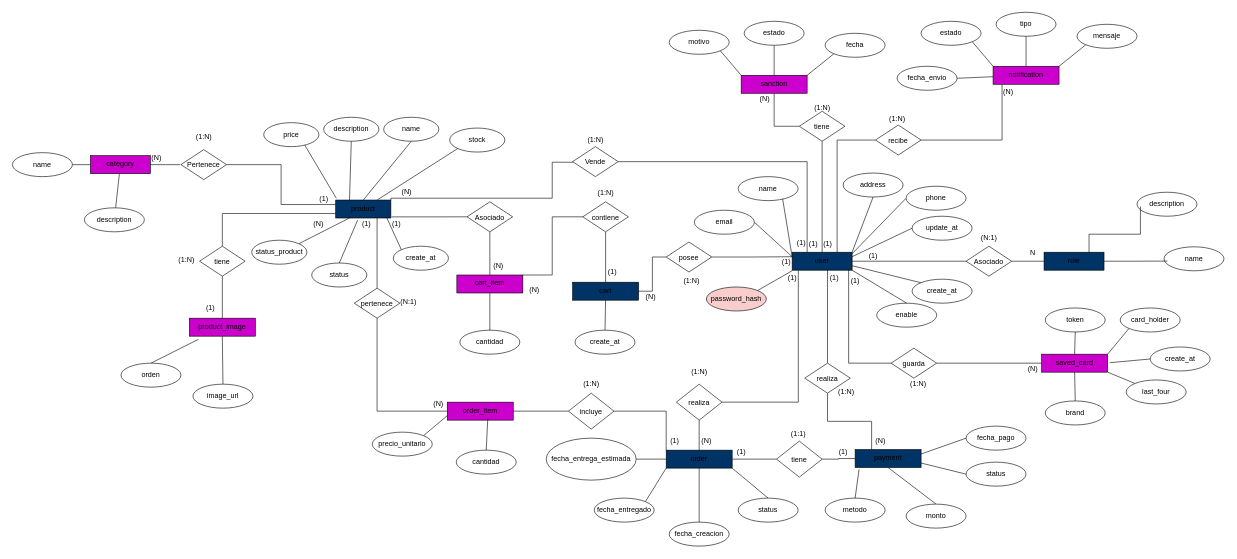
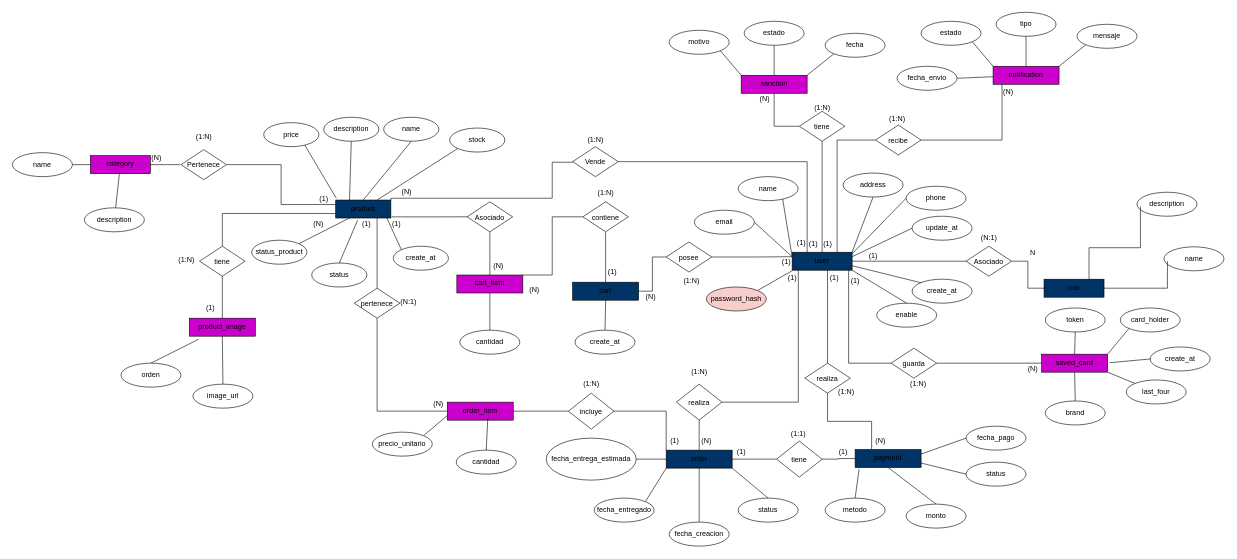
(1074, 261) -> (1074, 288)
